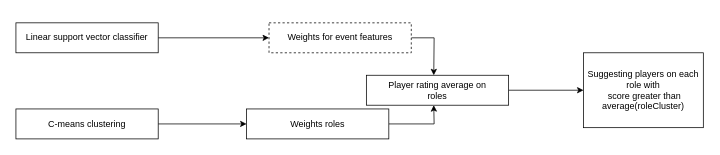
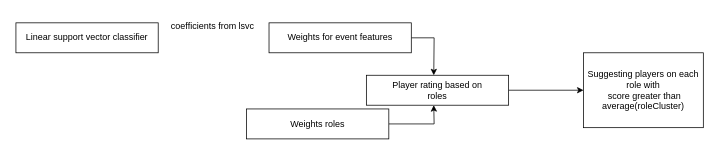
none -> (213, 27)
(211, 38) -> none
(340, 38) -> (340, 38)
(438, 90) -> (438, 90)
(87, 124) -> none
(240, 124) -> none
